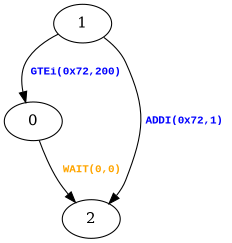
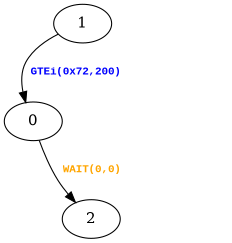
(140, 113) -> none
